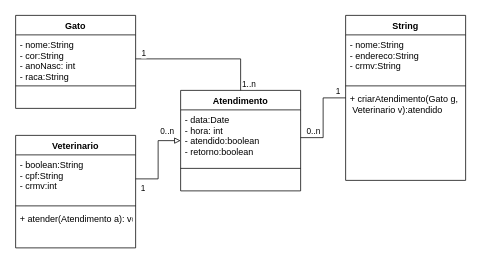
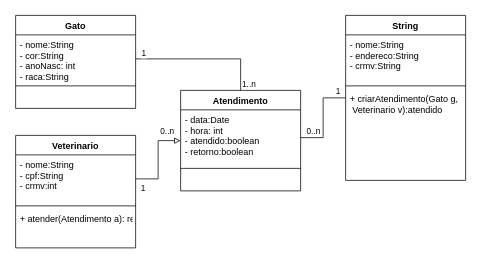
(55, 165) -> (49, 165)
(88, 219) -> (97, 219)
